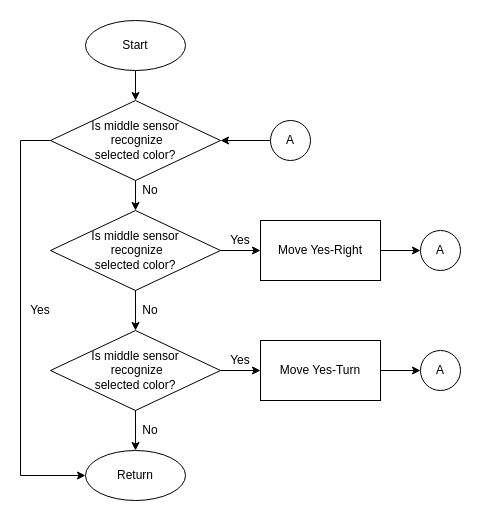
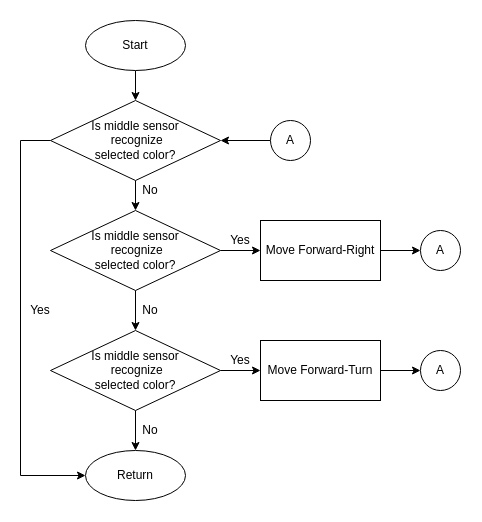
(321, 251) -> (321, 251)
(321, 371) -> (321, 371)
